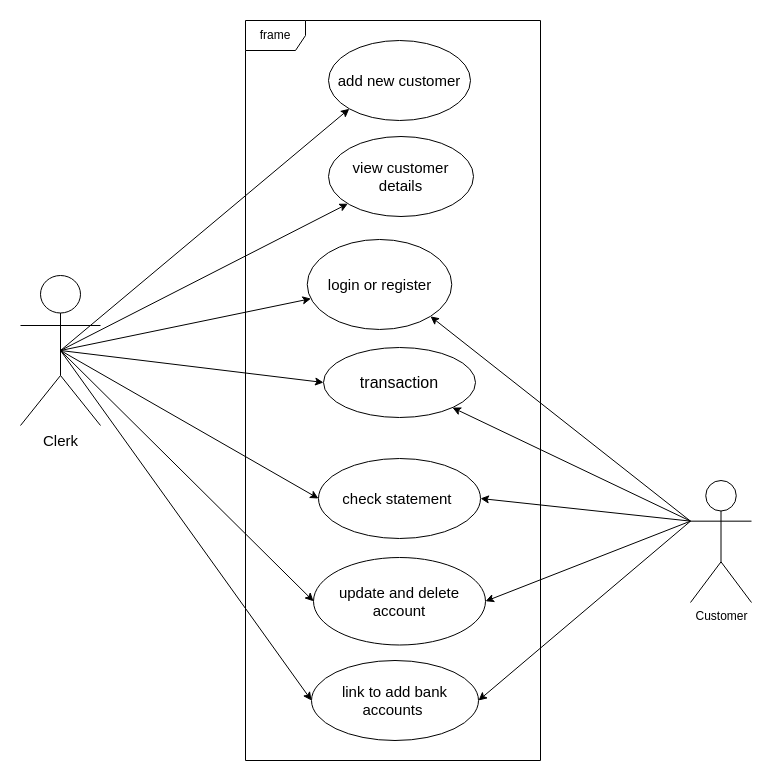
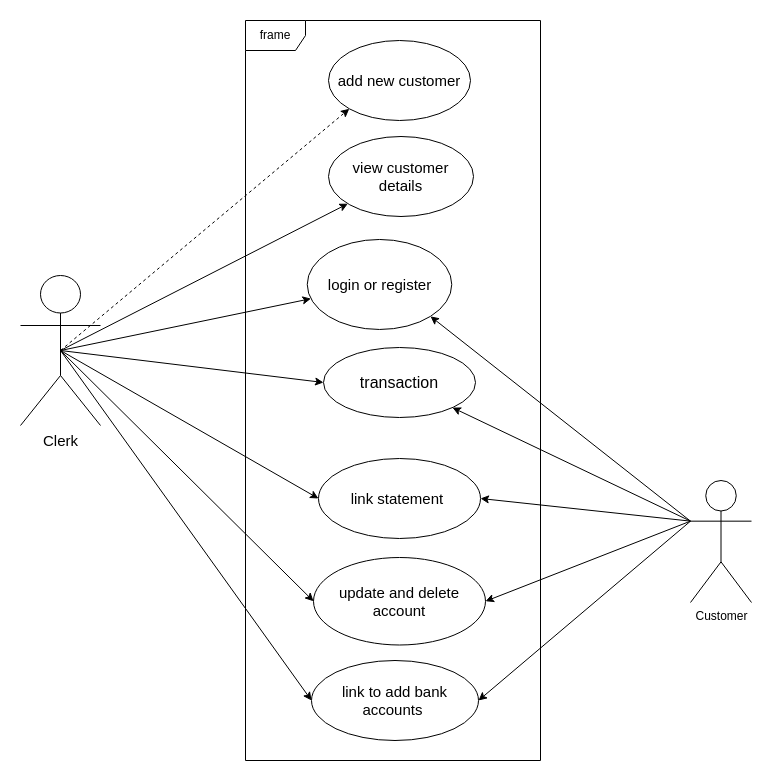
(204, 230) -> (204, 230)
(400, 499) -> (400, 499)
